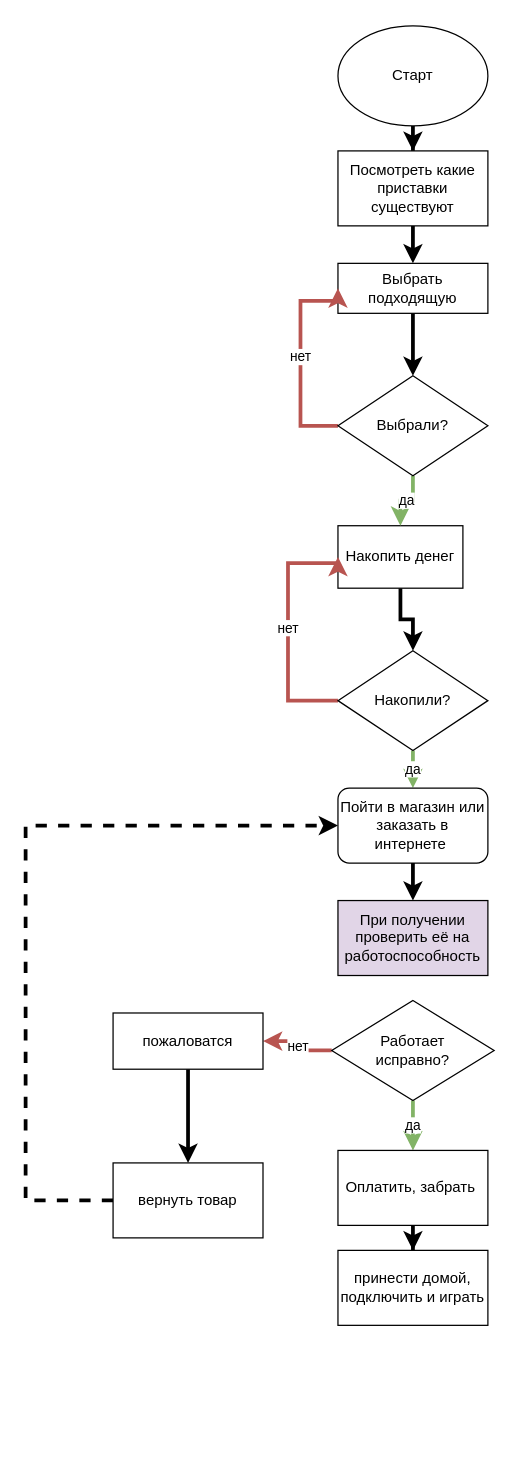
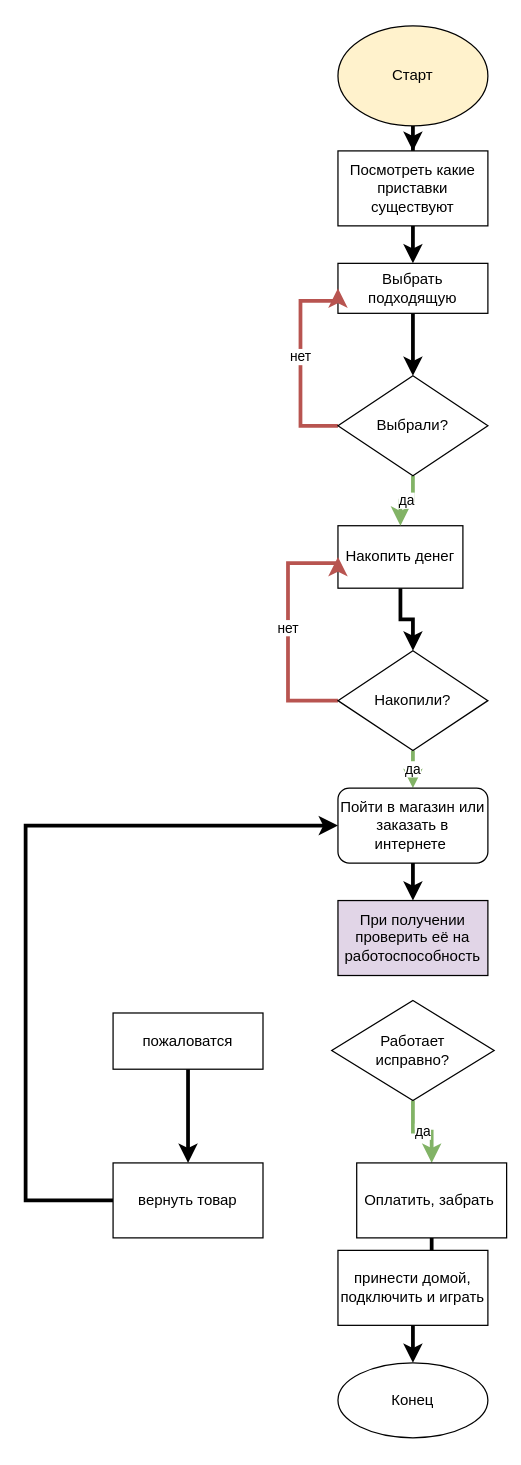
(413, 76) -> (413, 76)
(26, 836) -> (26, 836)
(300, 1051) -> none
(413, 1188) -> (432, 1201)
none -> (413, 1350)
none -> (413, 1401)
